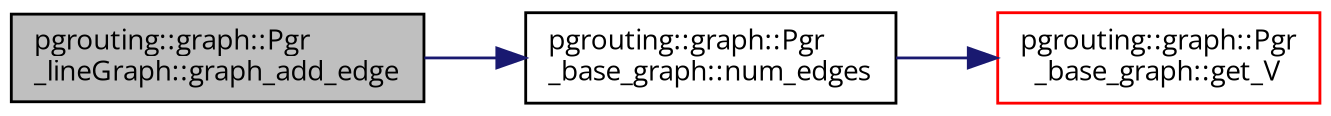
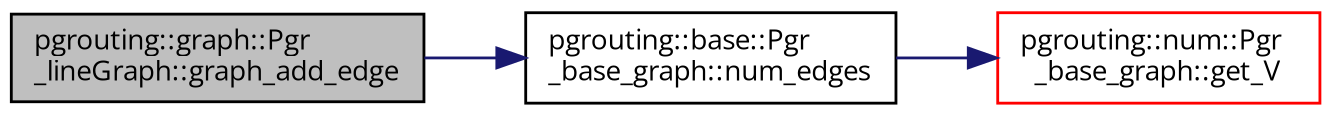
(711, 58) -> (711, 58)
(1159, 58) -> (1159, 58)
